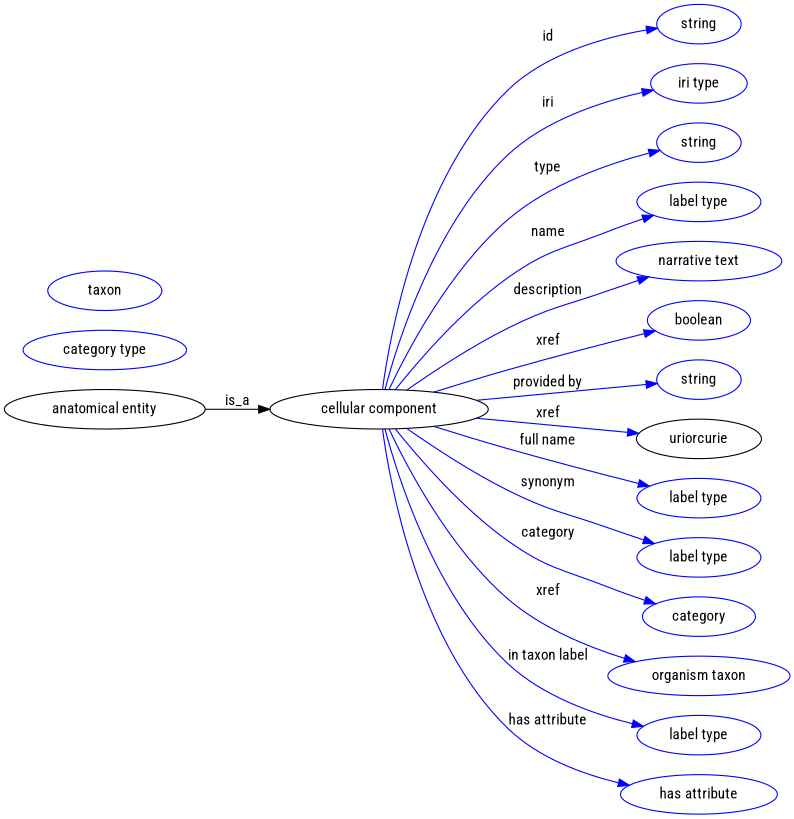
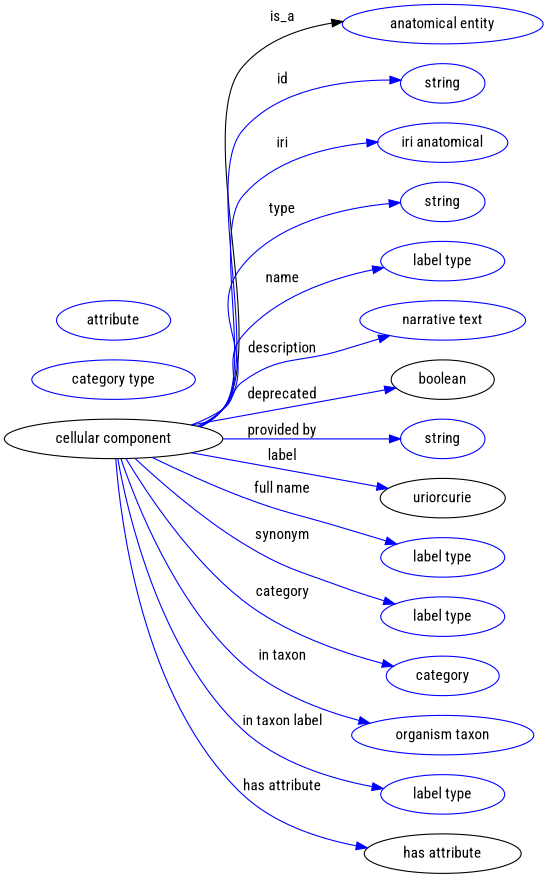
(699, 83) -> (443, 143)
(105, 291) -> (114, 320)
(699, 320) -> (443, 380)
(548, 341) -> (283, 394)
(105, 409) -> (443, 24)
(232, 409) -> (225, 142)
(548, 413) -> (283, 456)
(548, 591) -> (283, 656)
(699, 794) -> (443, 854)
